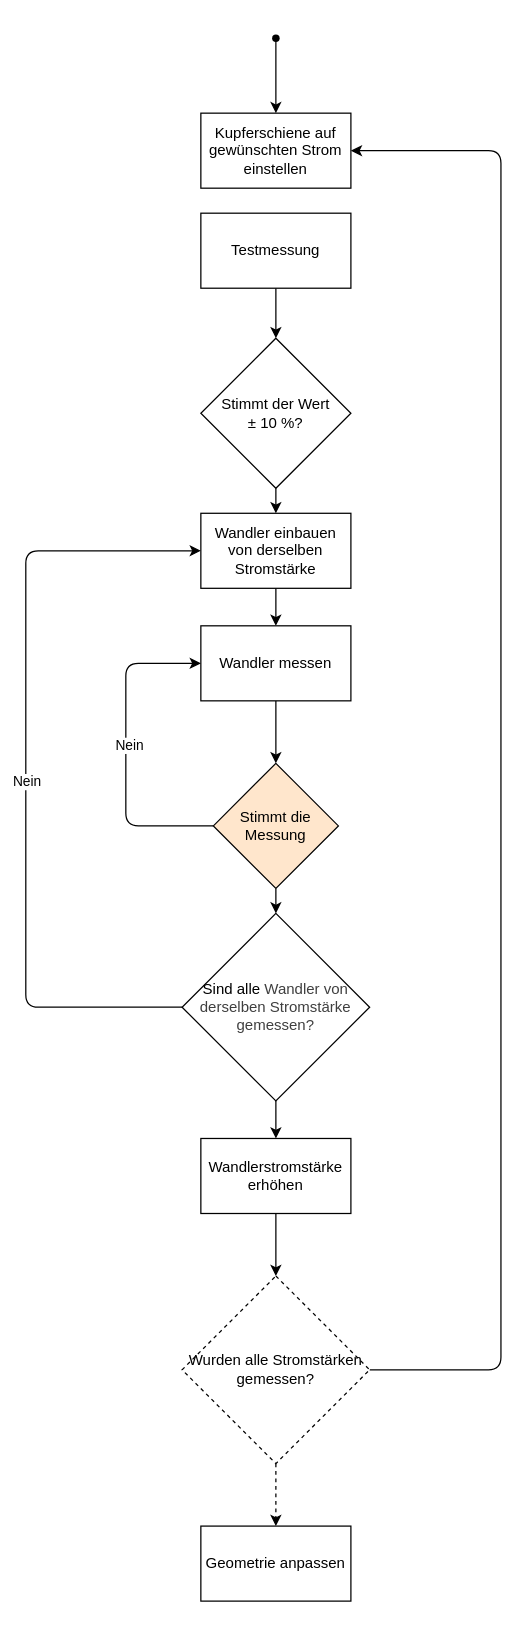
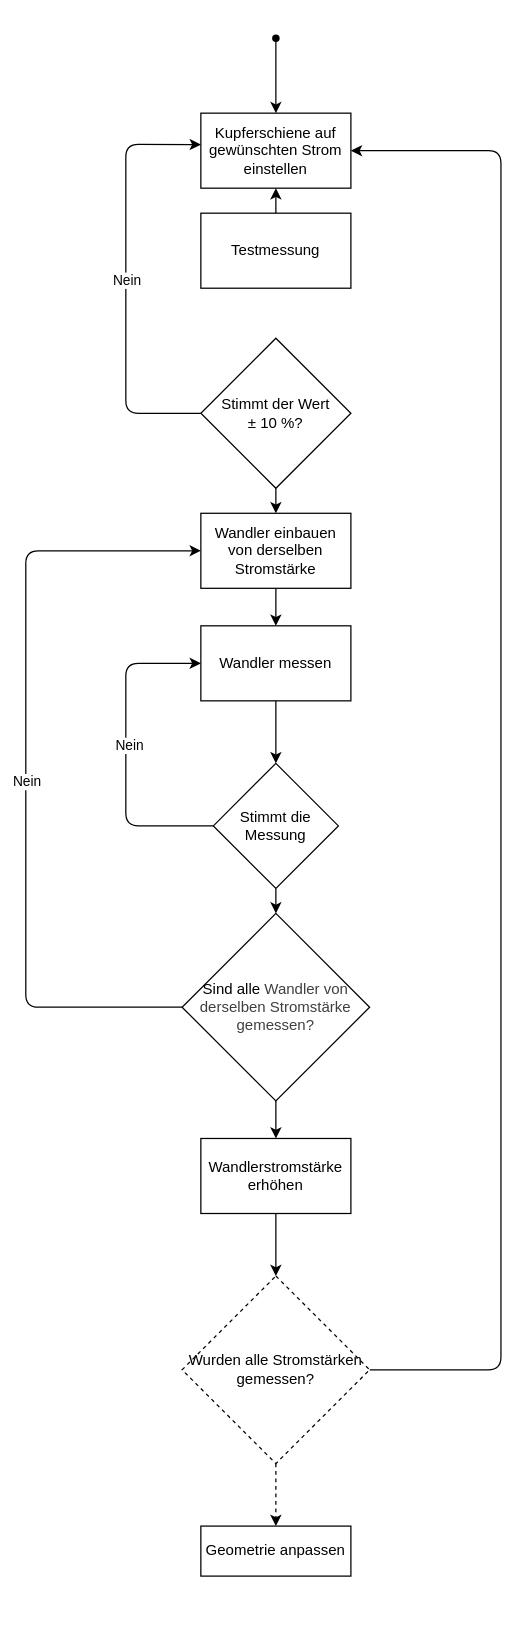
none -> (126, 281)
(276, 309) -> (276, 205)
(276, 826) -> (276, 826)
(276, 1563) -> (276, 1551)
